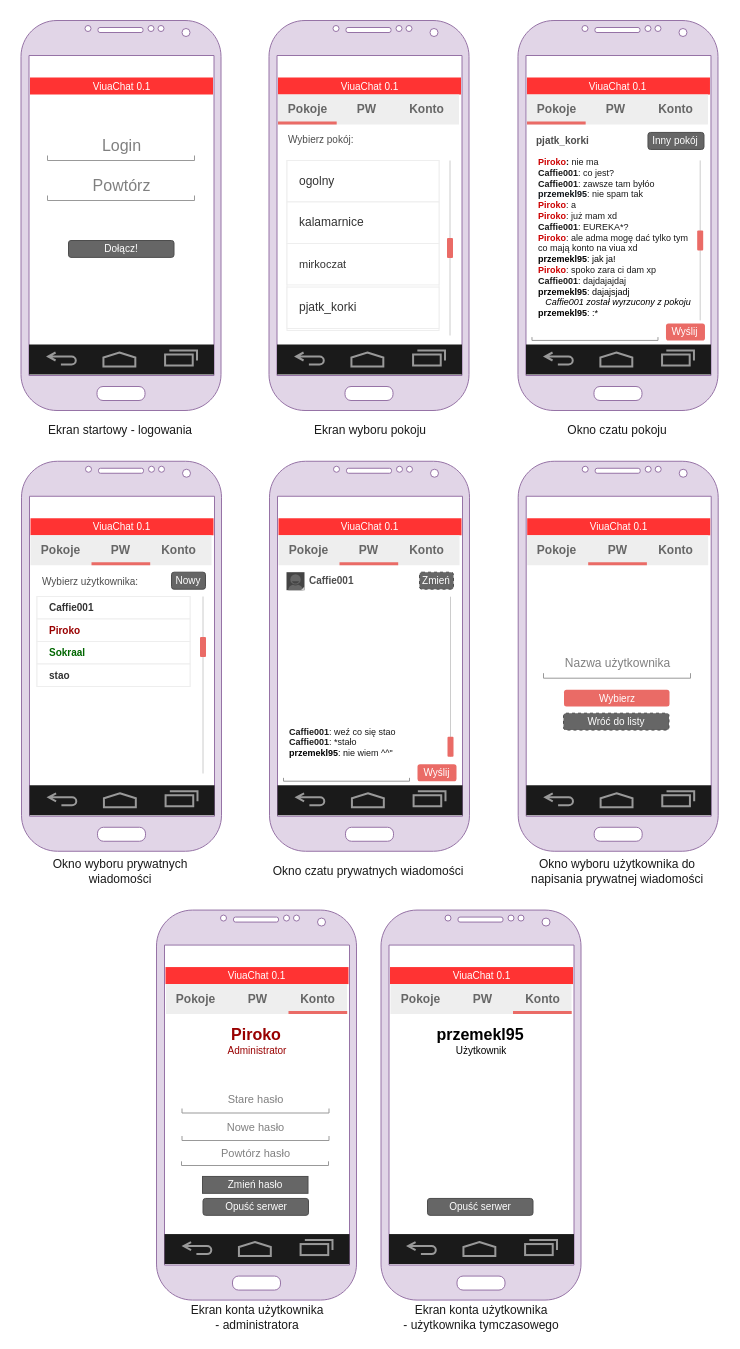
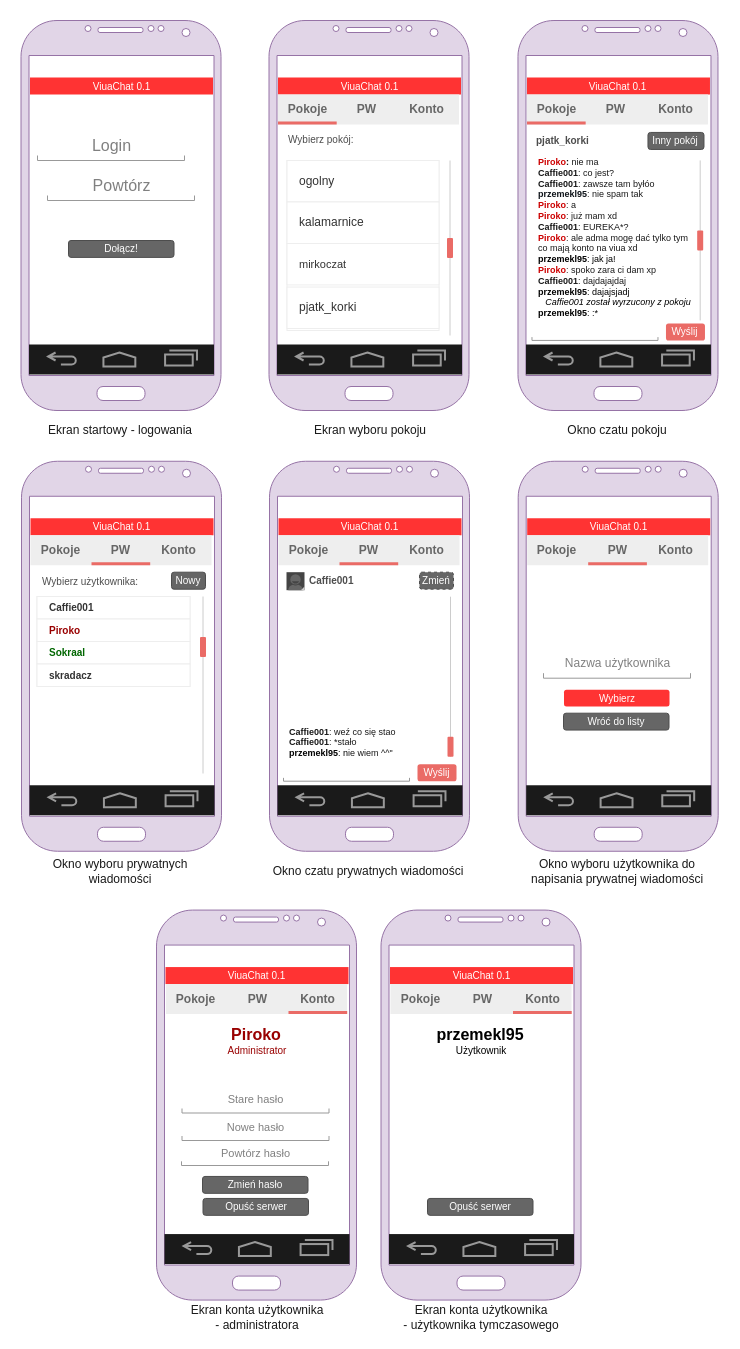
(121, 146) -> (111, 146)
(61, 676) -> (72, 676)
(617, 698) -> (617, 698)
(616, 722) -> (616, 722)
(255, 1185) -> (255, 1185)
